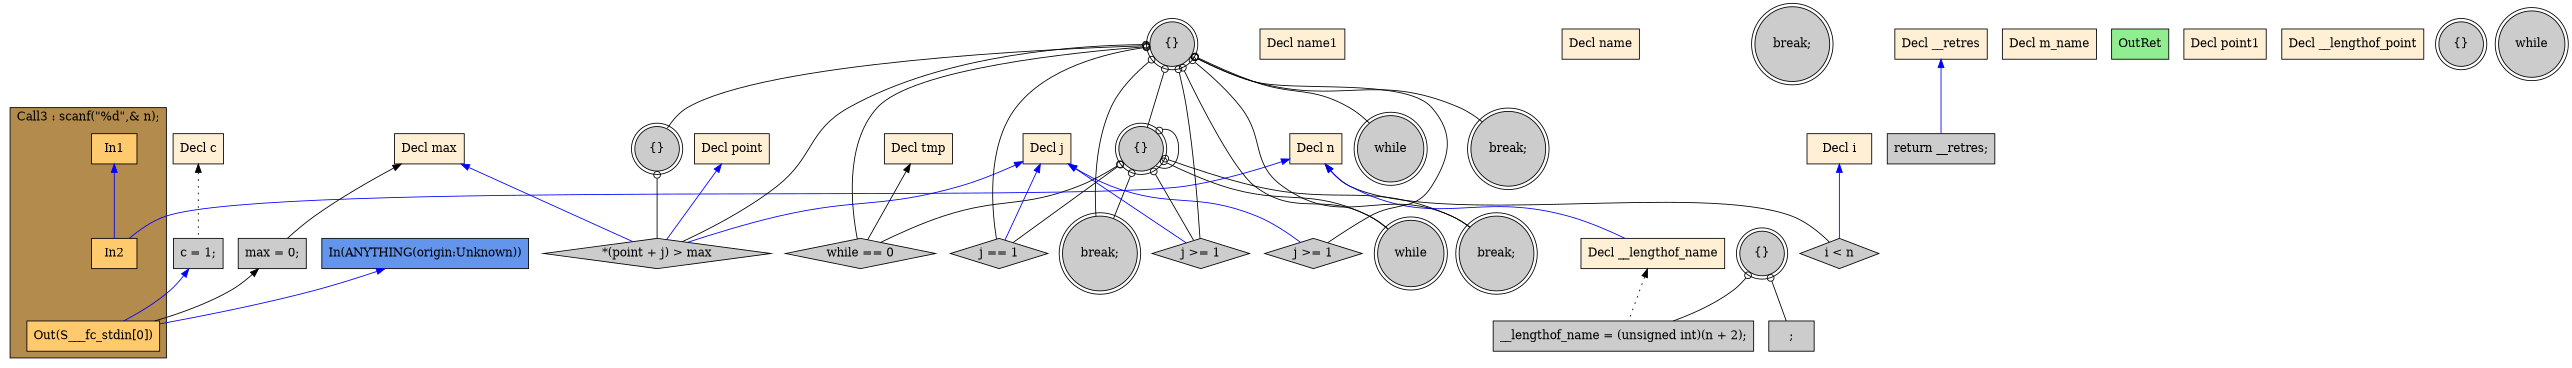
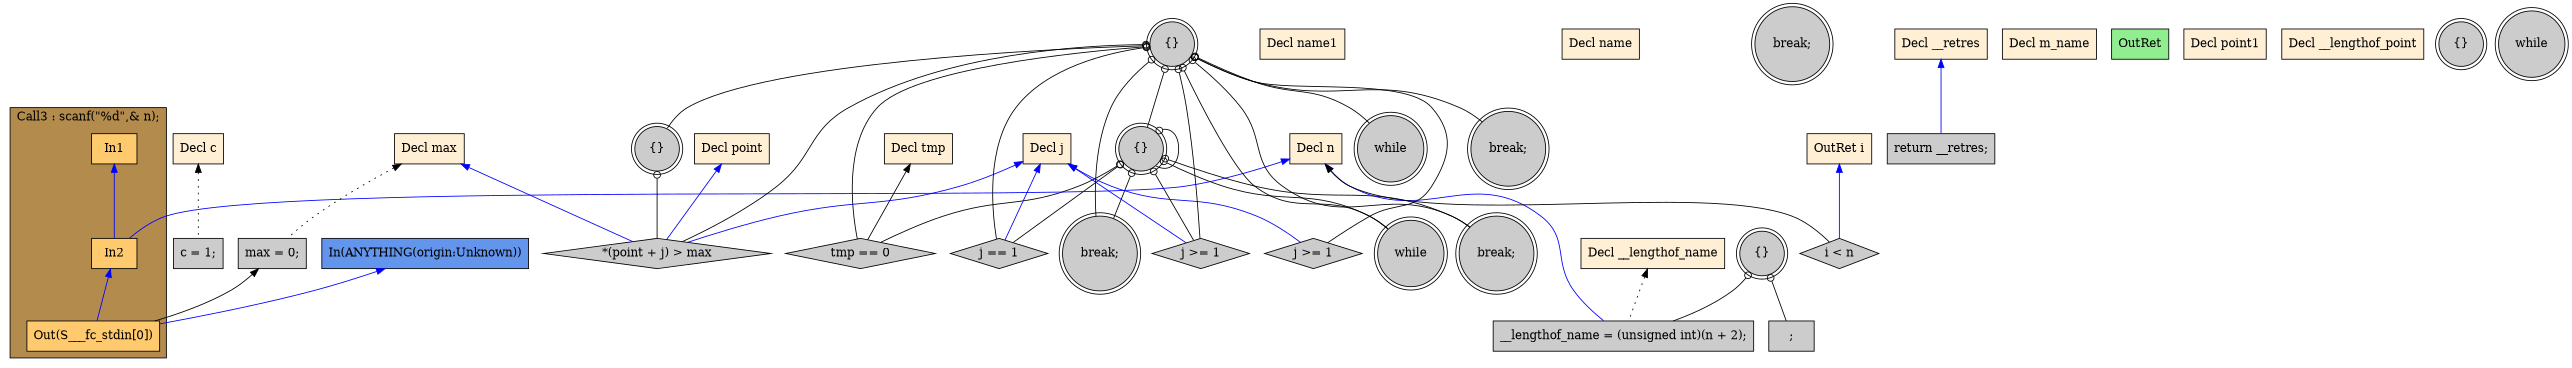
(1839, 149) -> (1839, 149)
(331, 205) -> (331, 205)
(1545, 211) -> (1497, 196)
(860, 253) -> (860, 253)
(156, 301) -> (103, 299)
